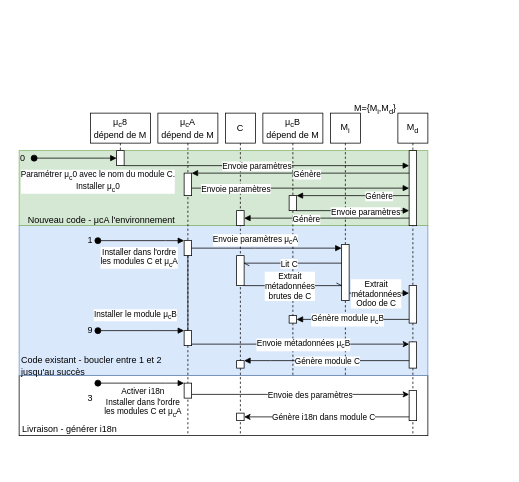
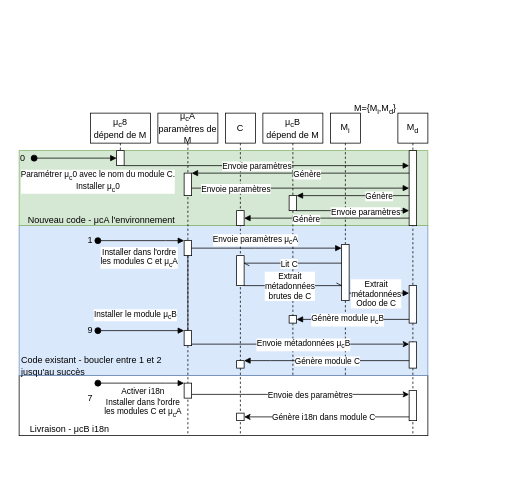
(188, 128) -> (188, 128)
(90, 398) -> (90, 398)
(70, 429) -> (70, 429)
